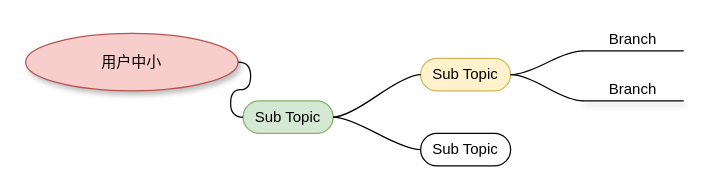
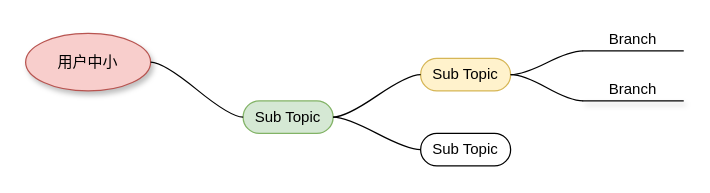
(132, 62) -> (88, 62)
